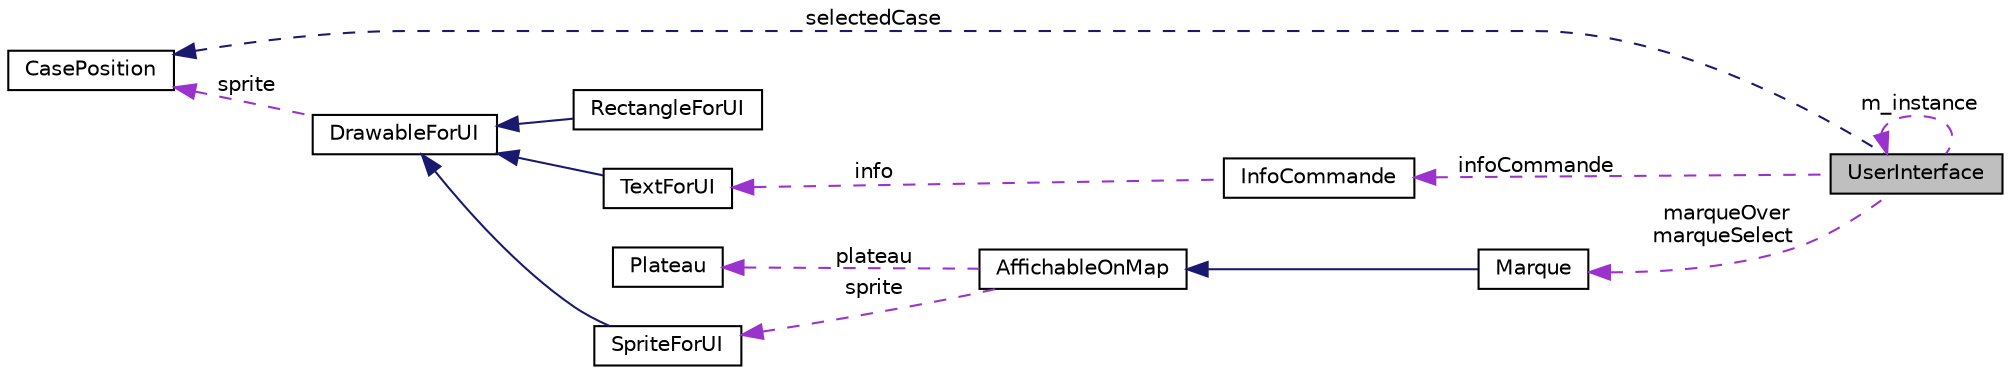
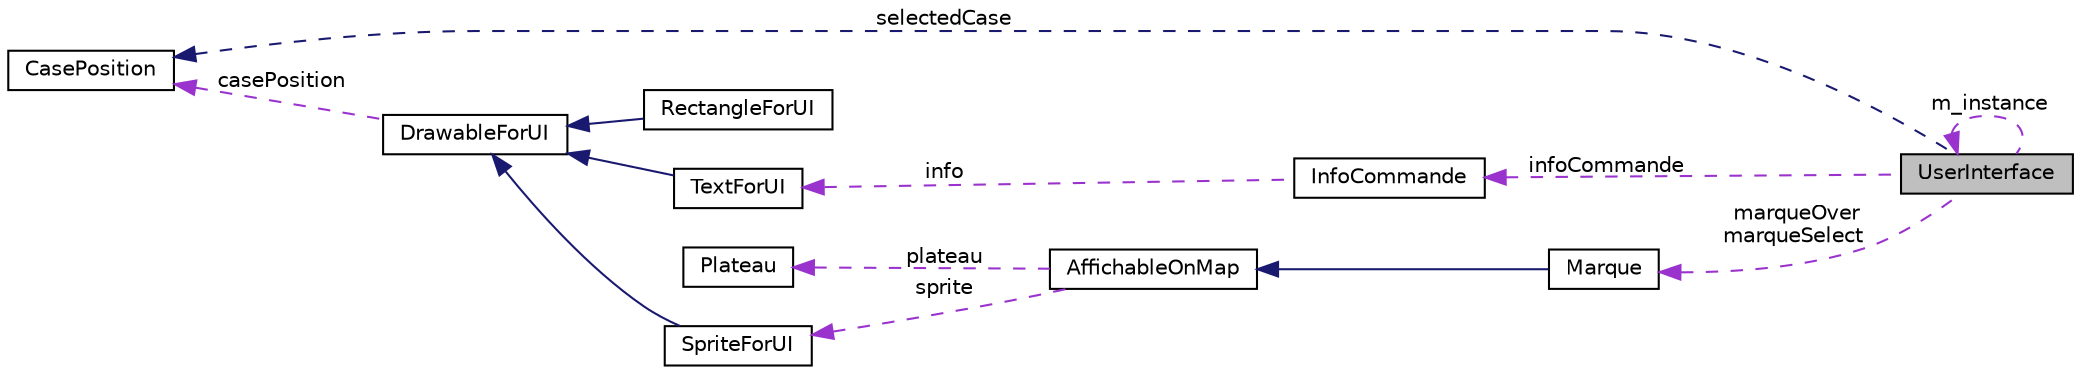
(243, 86) -> (279, 82)
